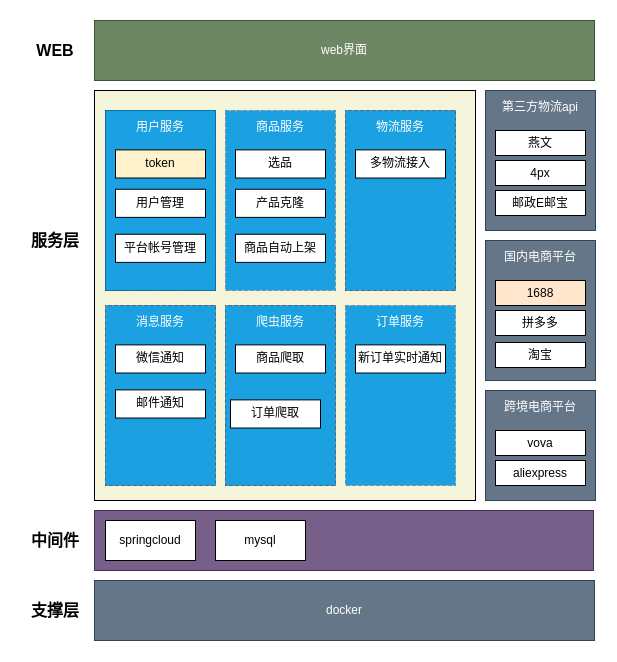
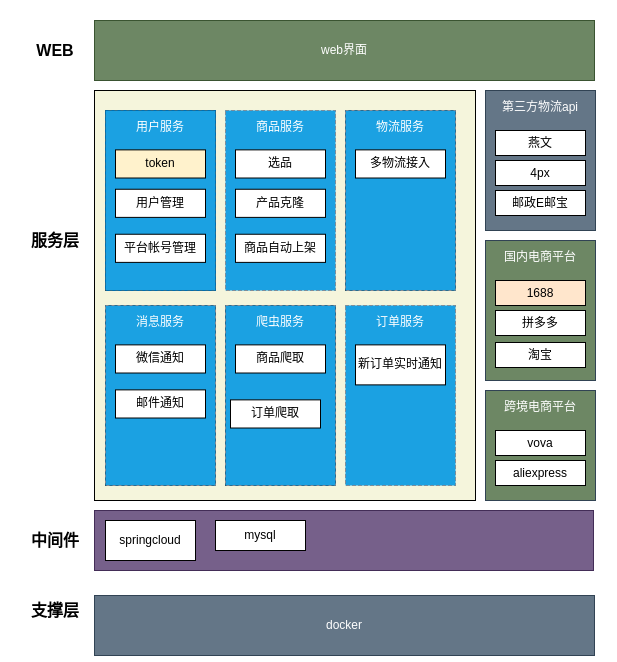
(541, 258) -> (541, 258)
(401, 359) -> (401, 365)
(541, 408) -> (541, 408)
(261, 541) -> (261, 536)
(345, 611) -> (345, 626)
